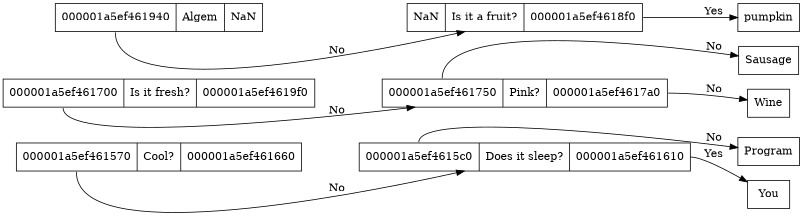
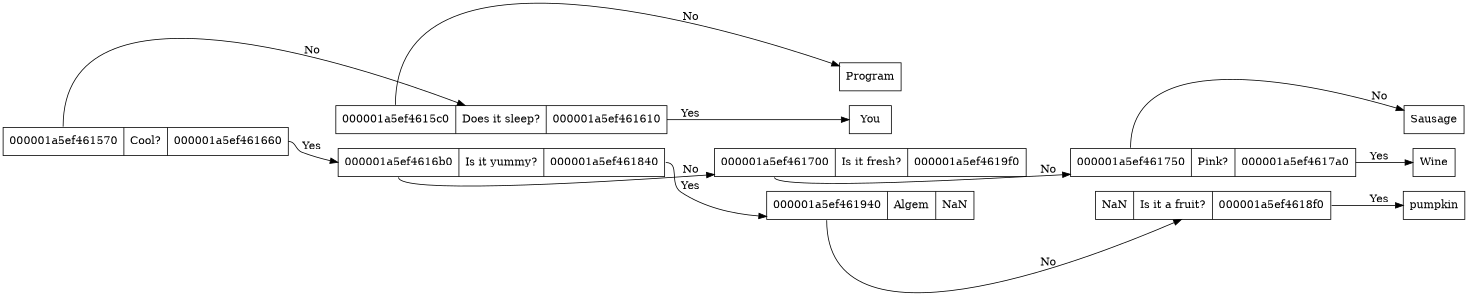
(714, 90) -> (1380, 157)
none -> (501, 163)
